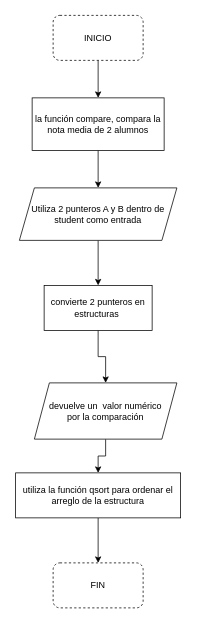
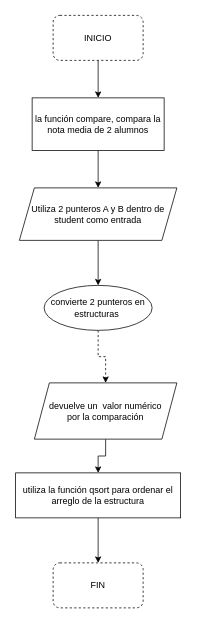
(98, 308) -> (98, 308)
(99, 357) -> (99, 357)
